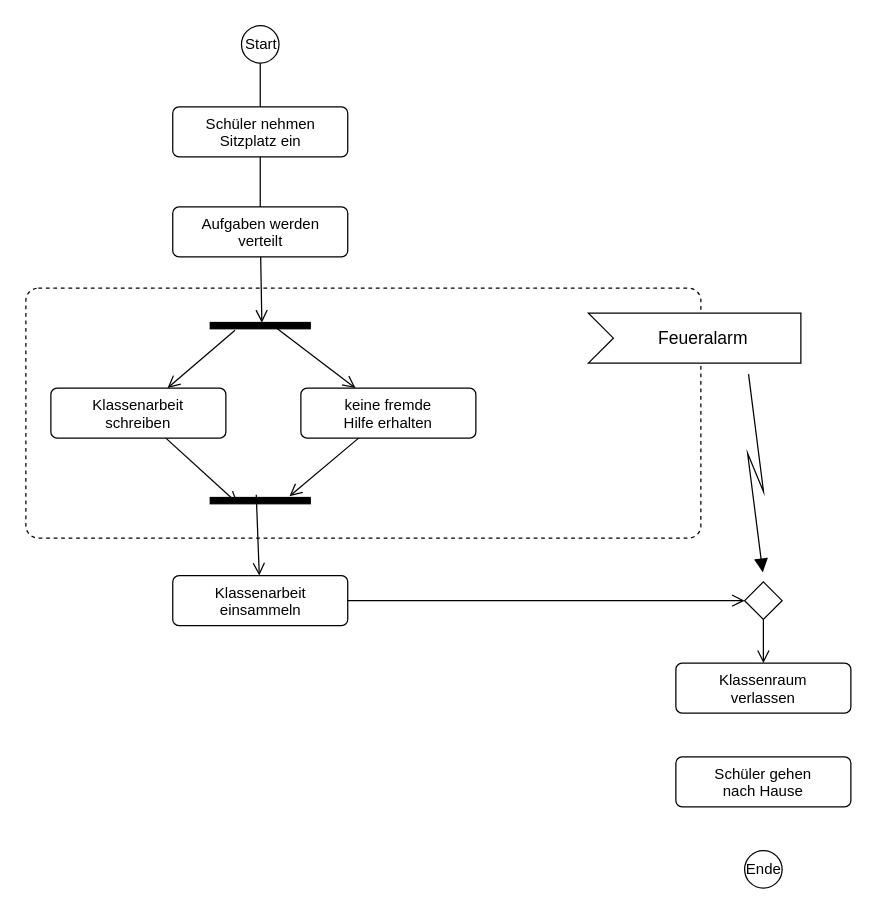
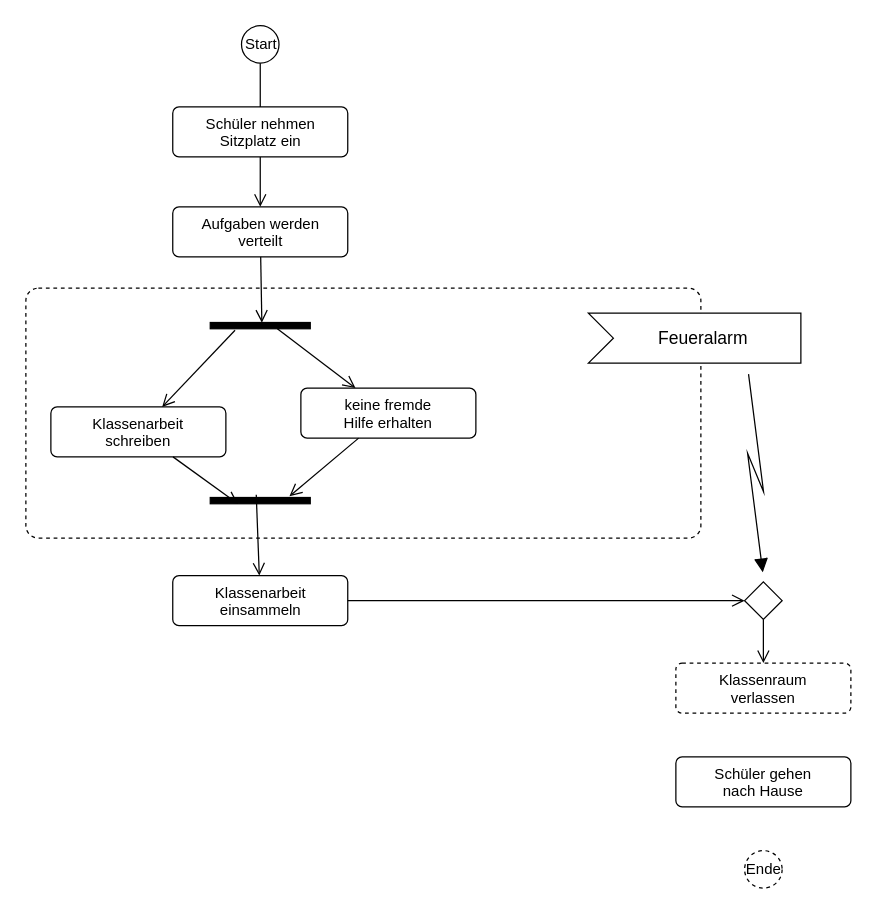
(260, 202) -> (260, 201)
(138, 413) -> (138, 432)
(763, 688) -> (763, 688)
(763, 869) -> (763, 869)
